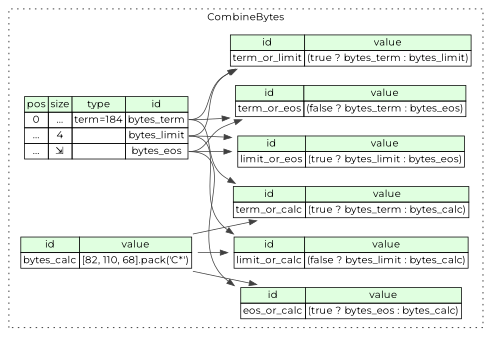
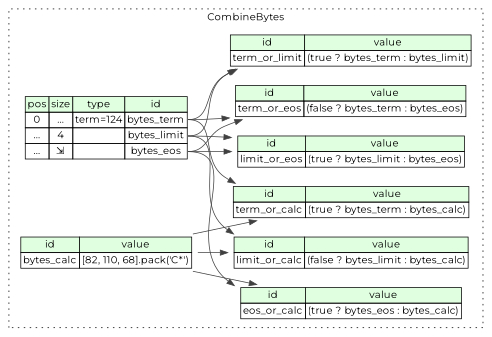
(99, 120) -> (99, 120)
